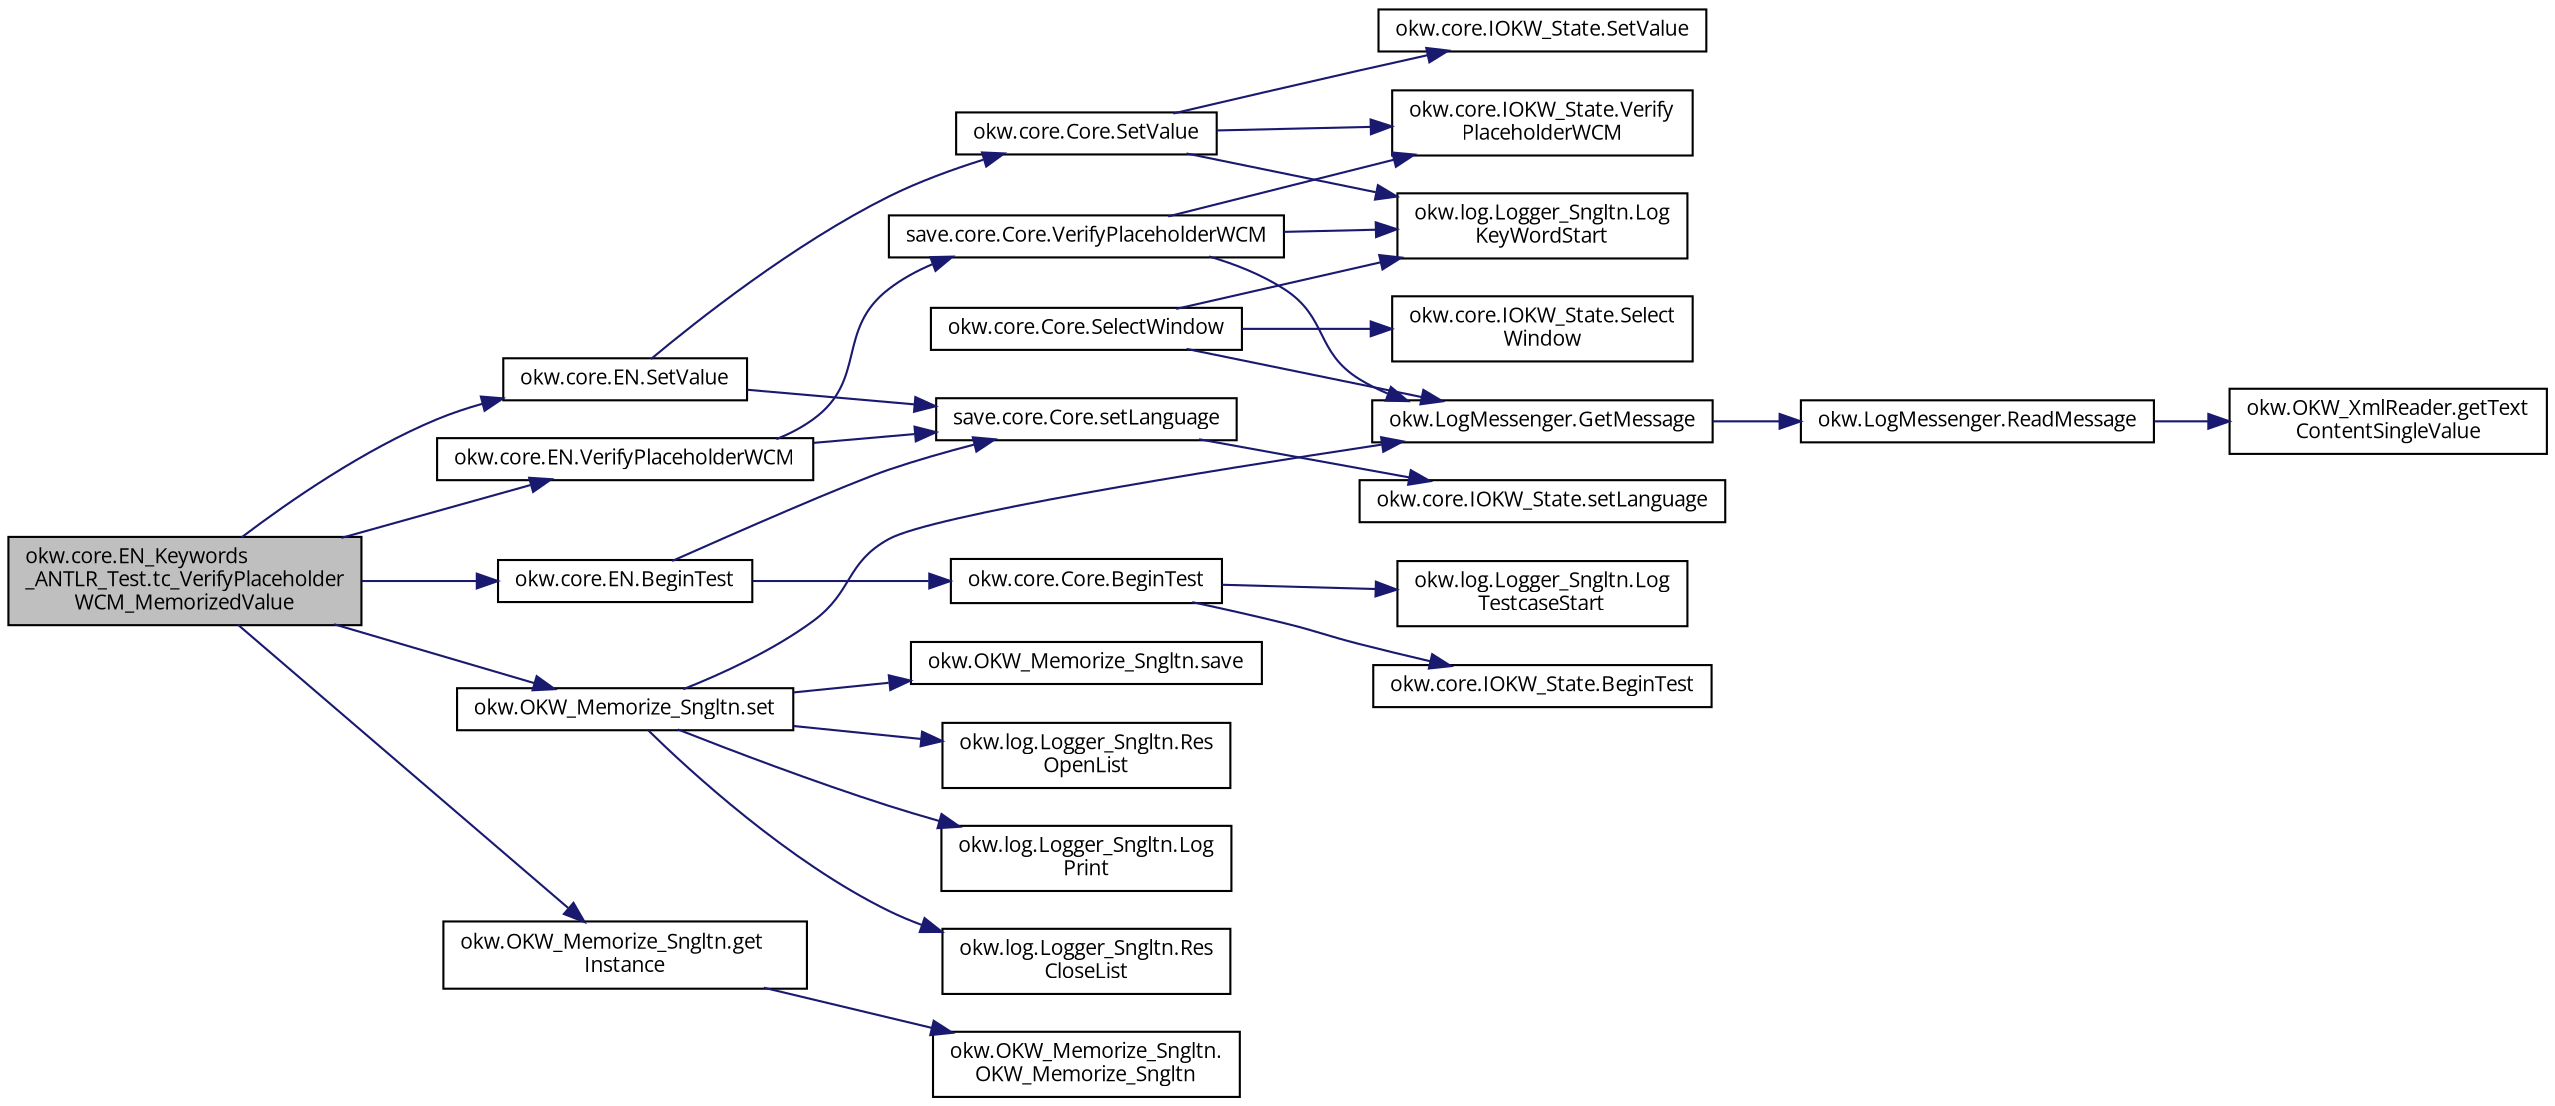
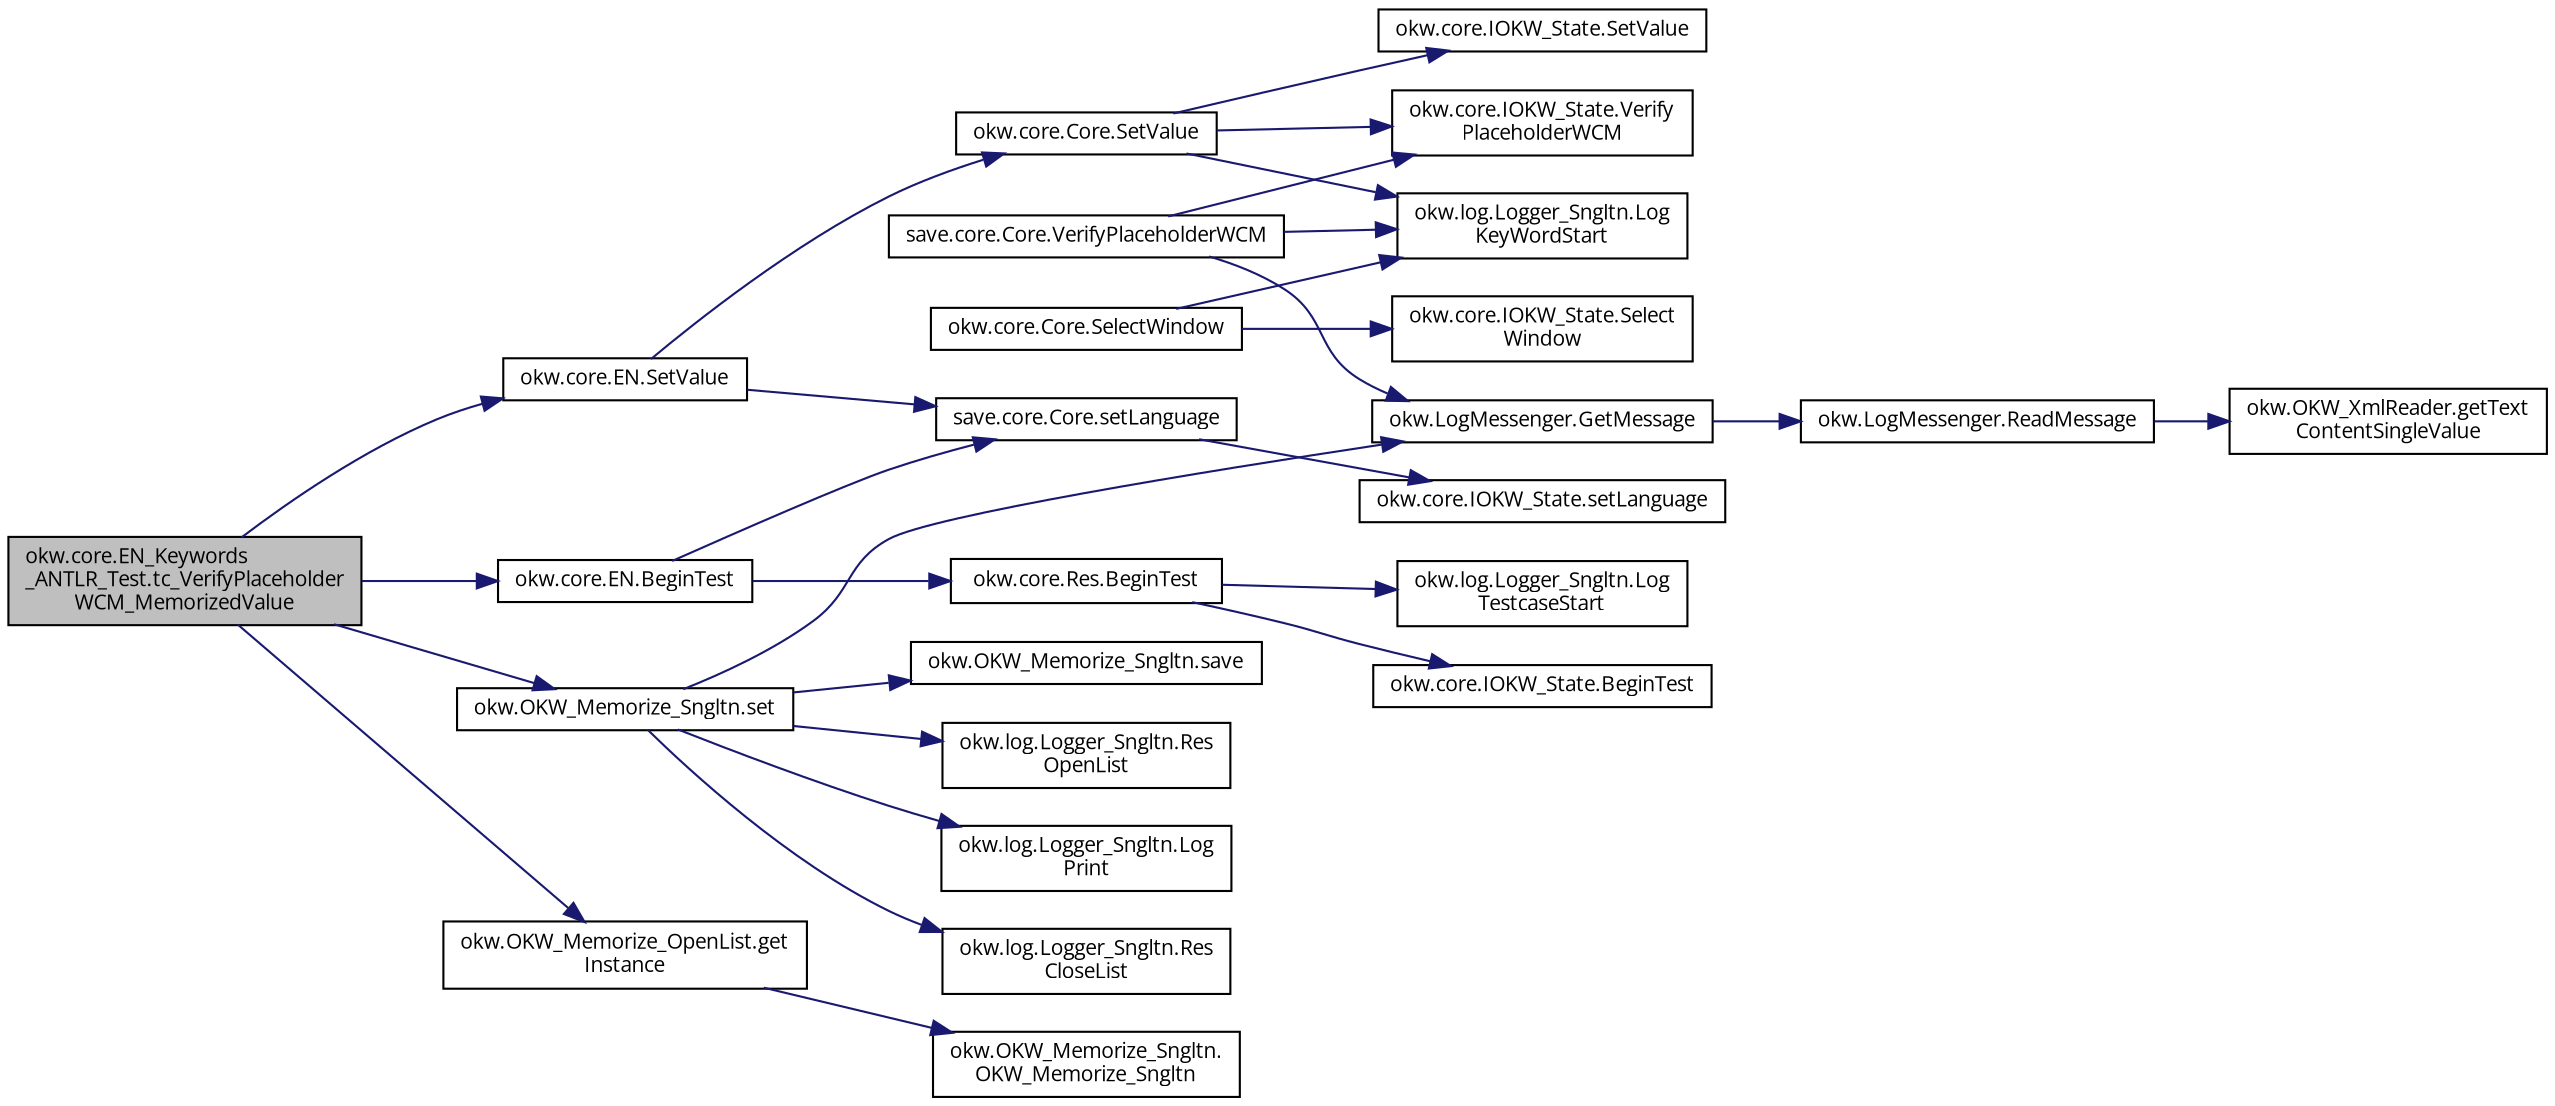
(1304, 373) -> none
(625, 459) -> none
(1086, 581) -> (1086, 581)
(625, 955) -> (625, 955)
